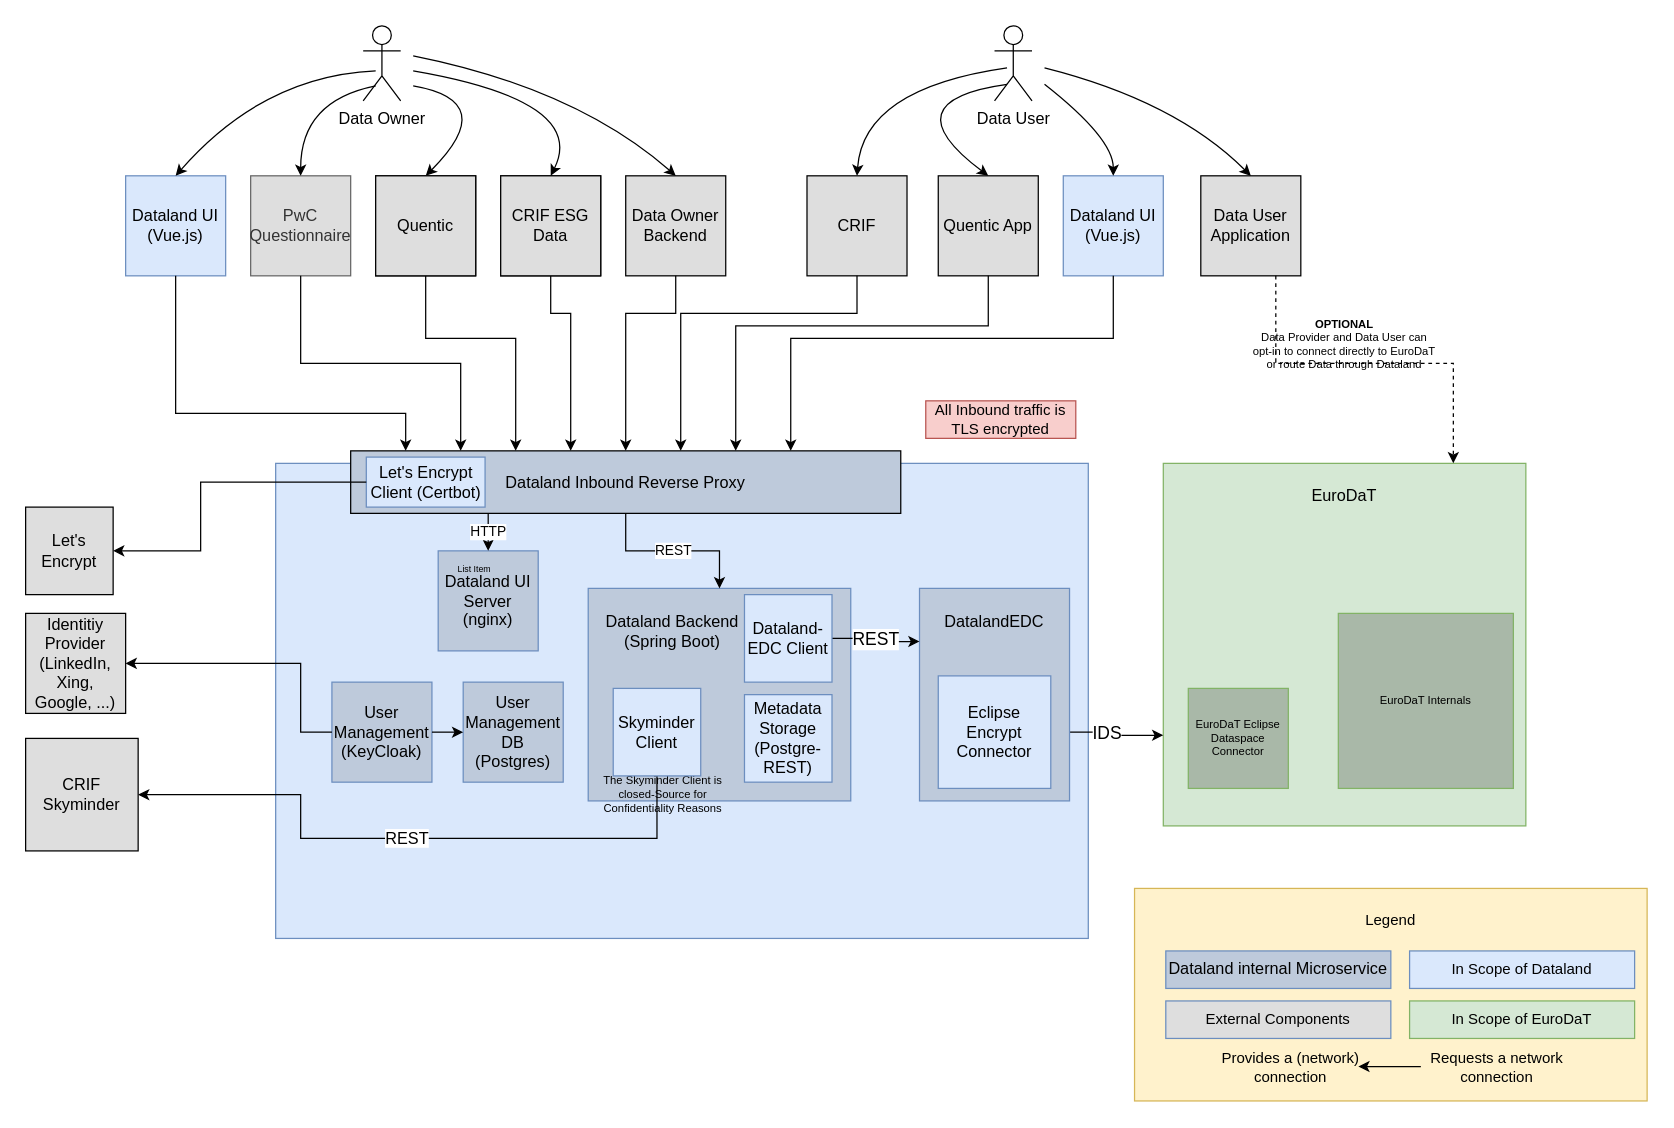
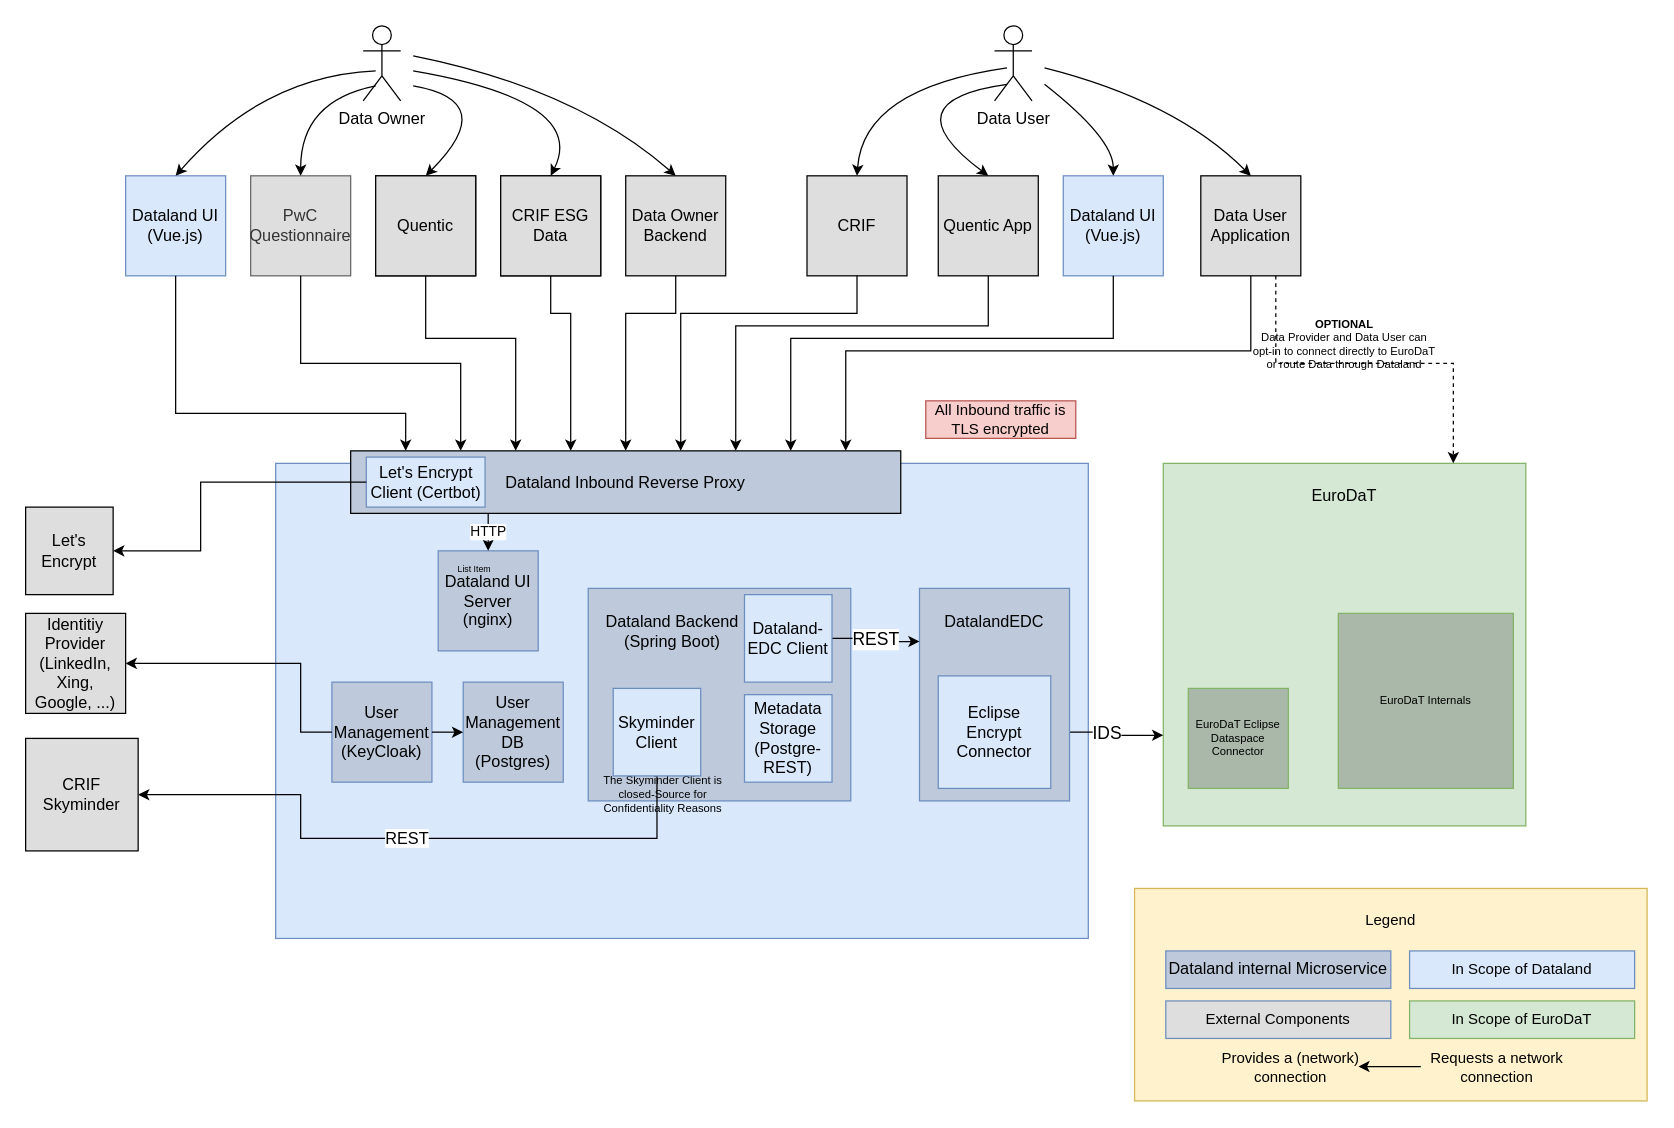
none -> (1040, 351)
(668, 551) -> none
